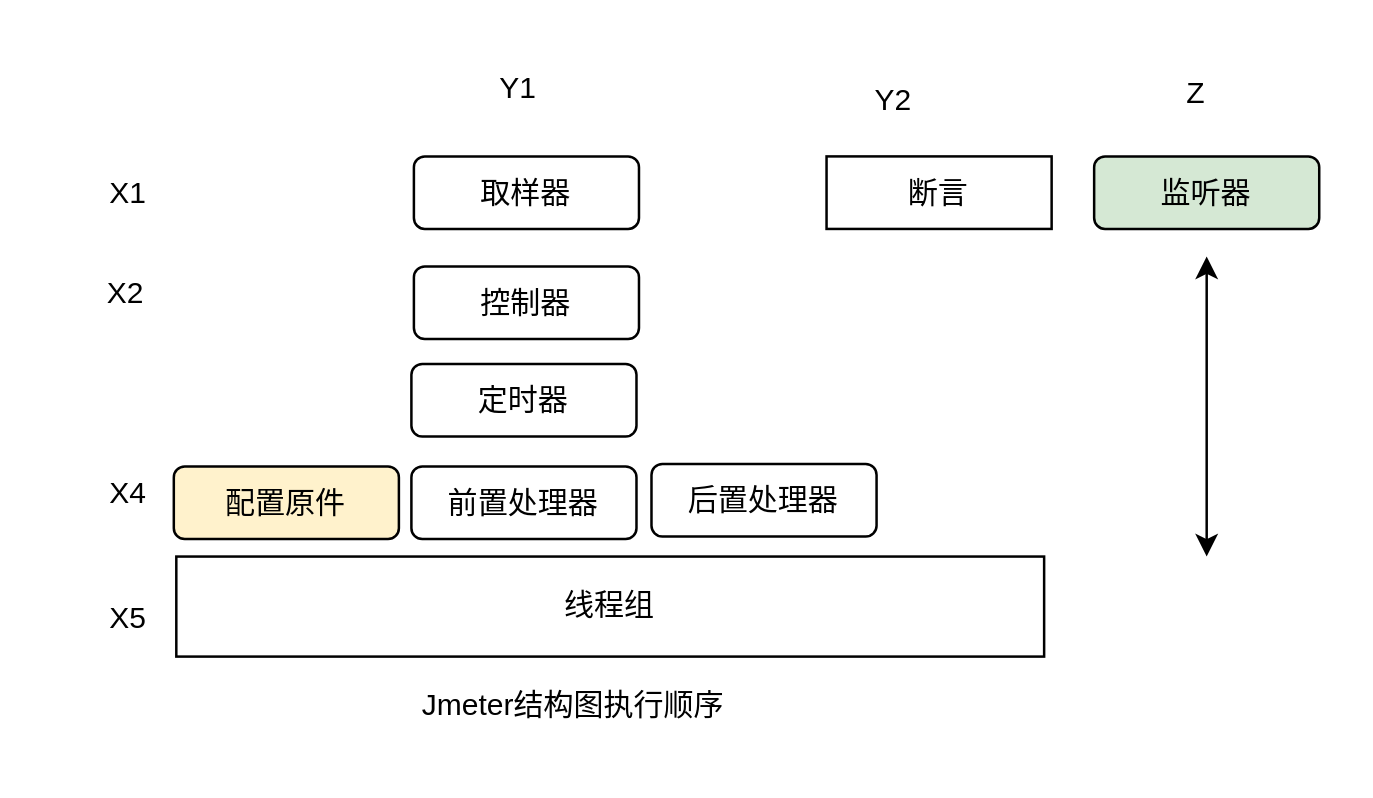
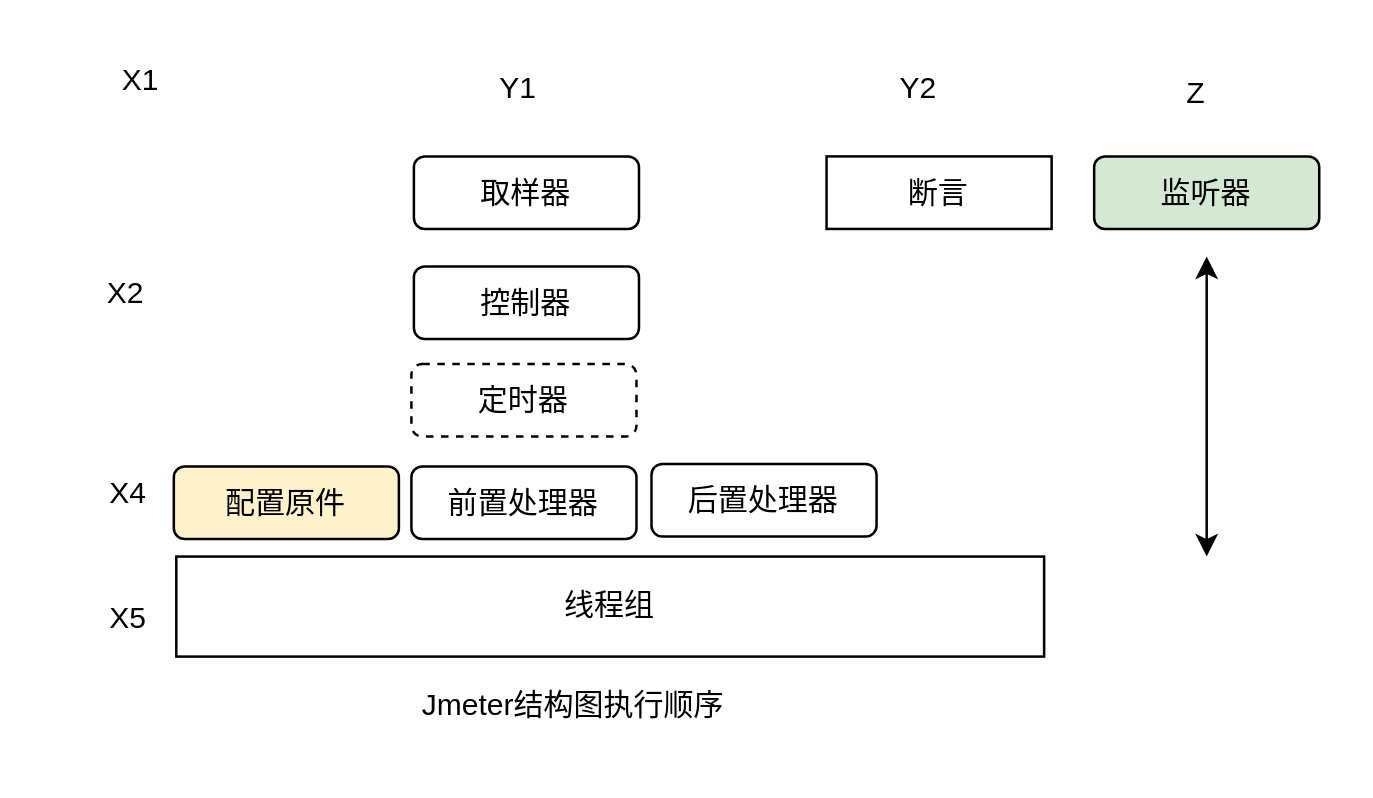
(894, 101) -> (919, 89)
(129, 194) -> (141, 81)
(524, 400) -> (524, 400)
